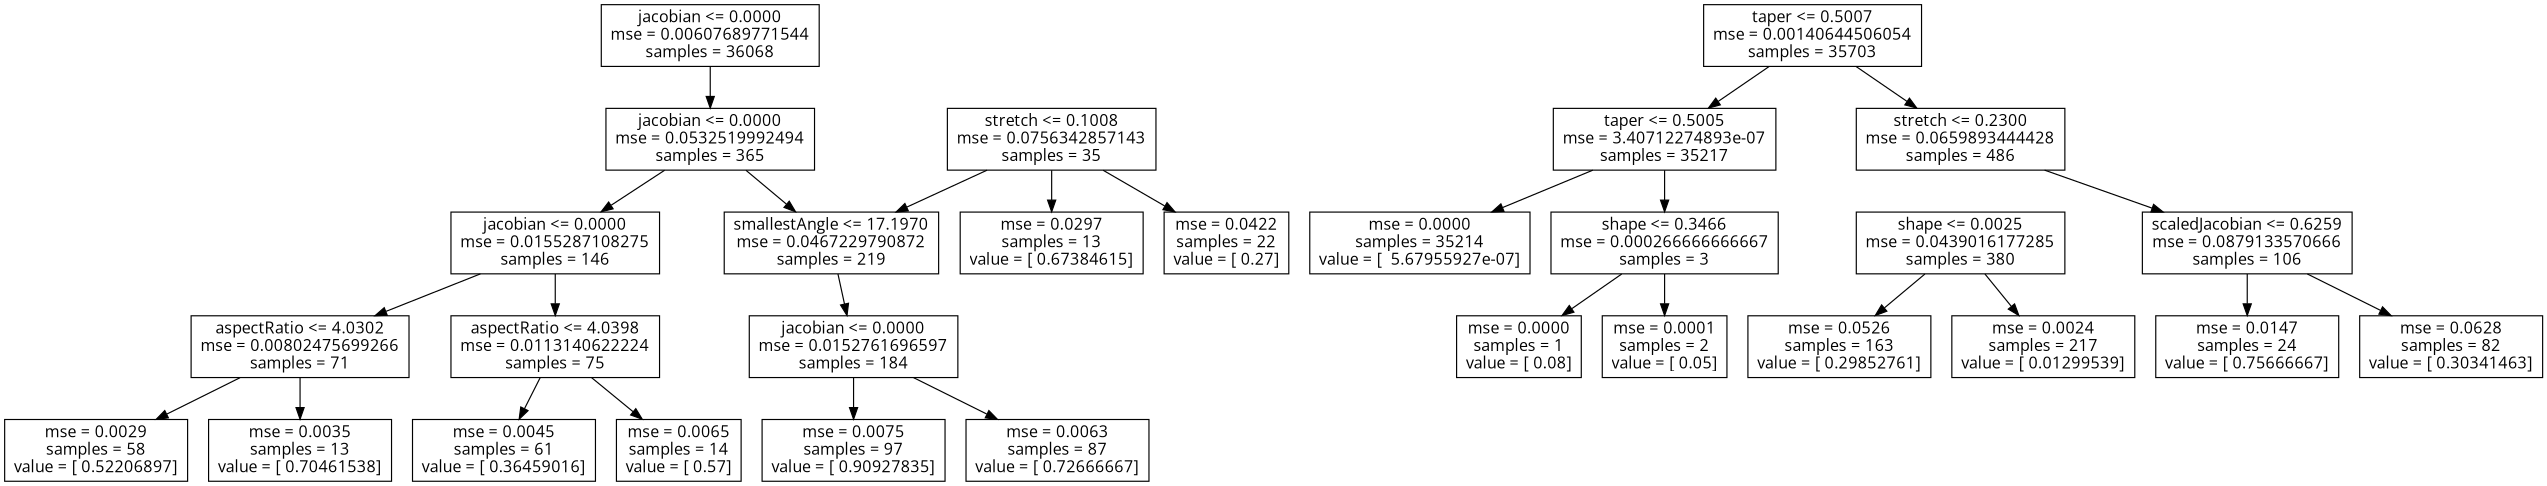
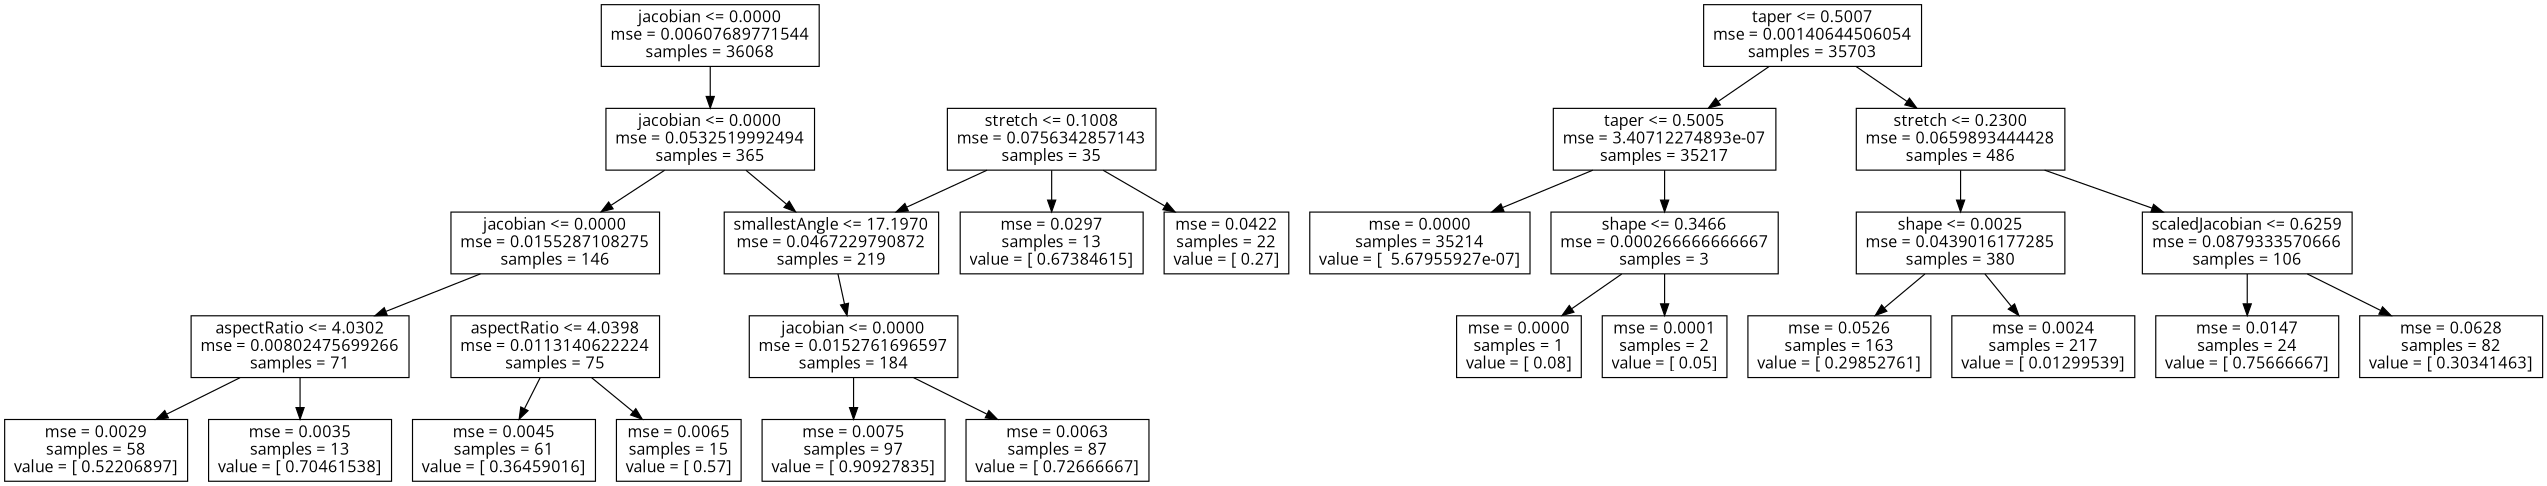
none -> (1961, 185)
(2247, 243) -> (2247, 243)
(555, 289) -> none
(679, 450) -> (679, 450)
